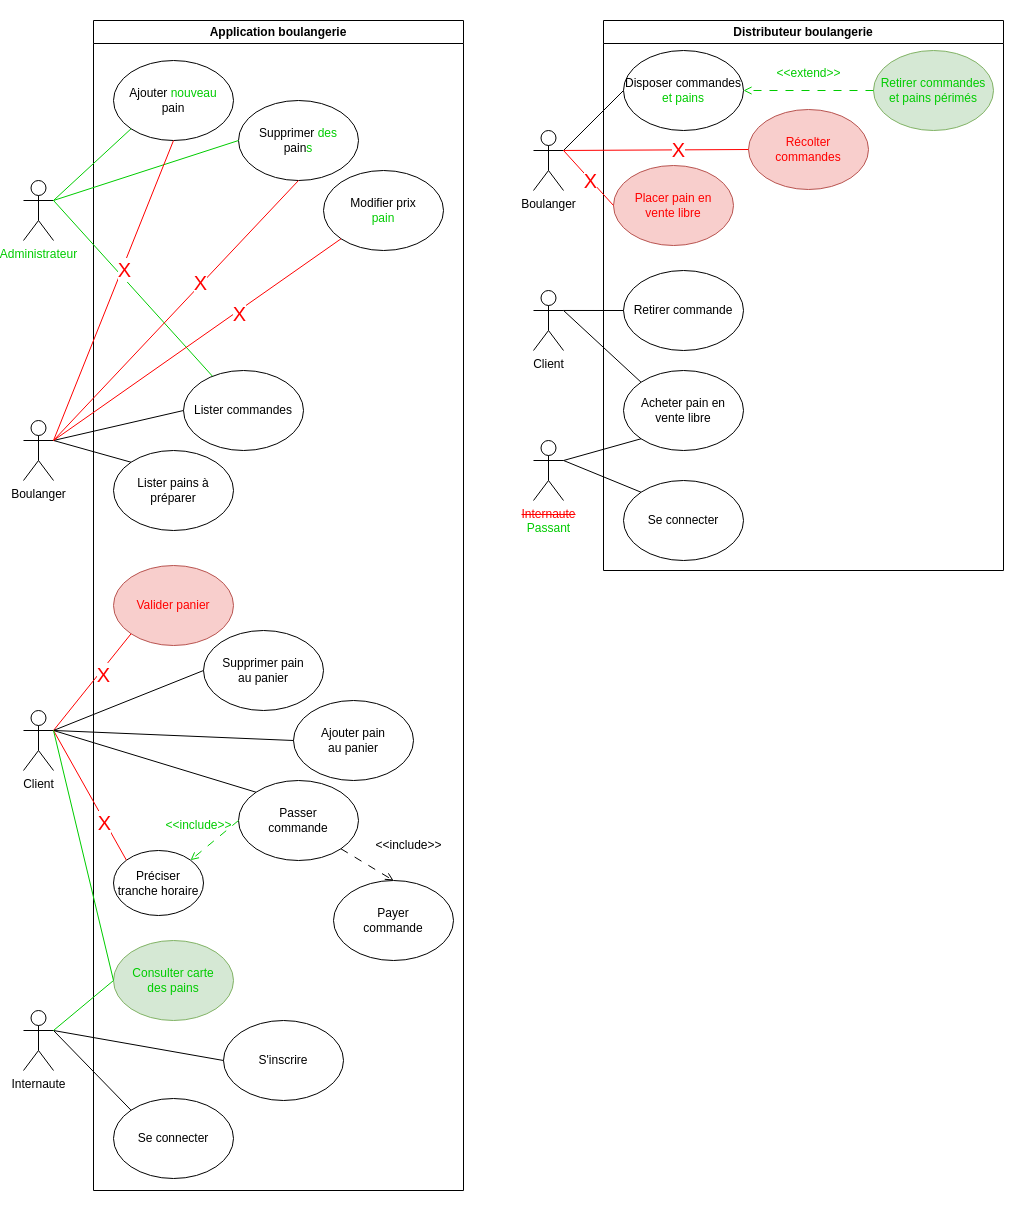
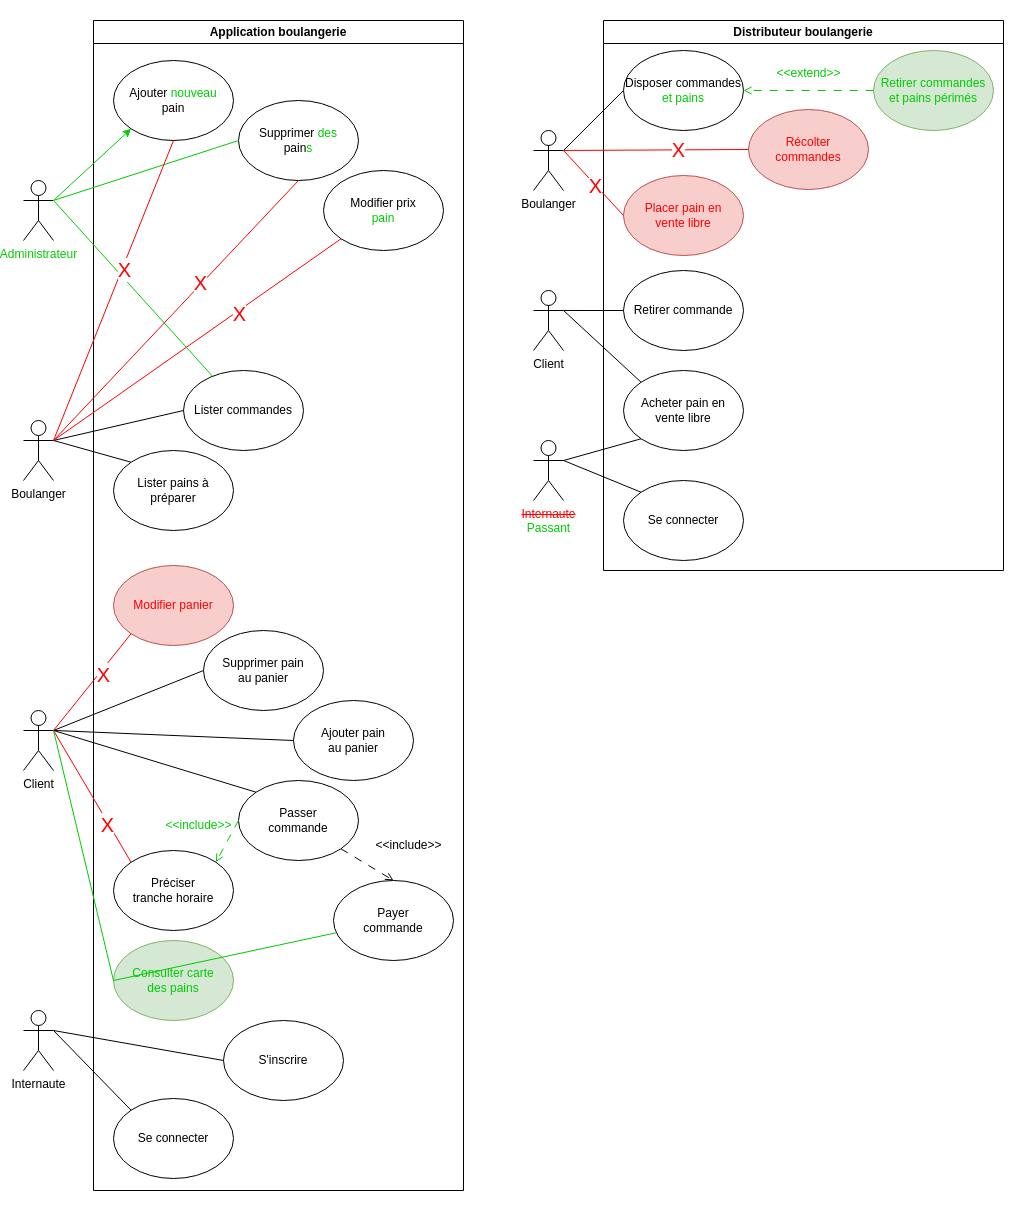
(127, 132) -> (125, 134)
(674, 206) -> (684, 216)
(174, 606) -> (174, 606)
(159, 883) -> (174, 891)
(84, 1005) -> (225, 957)
